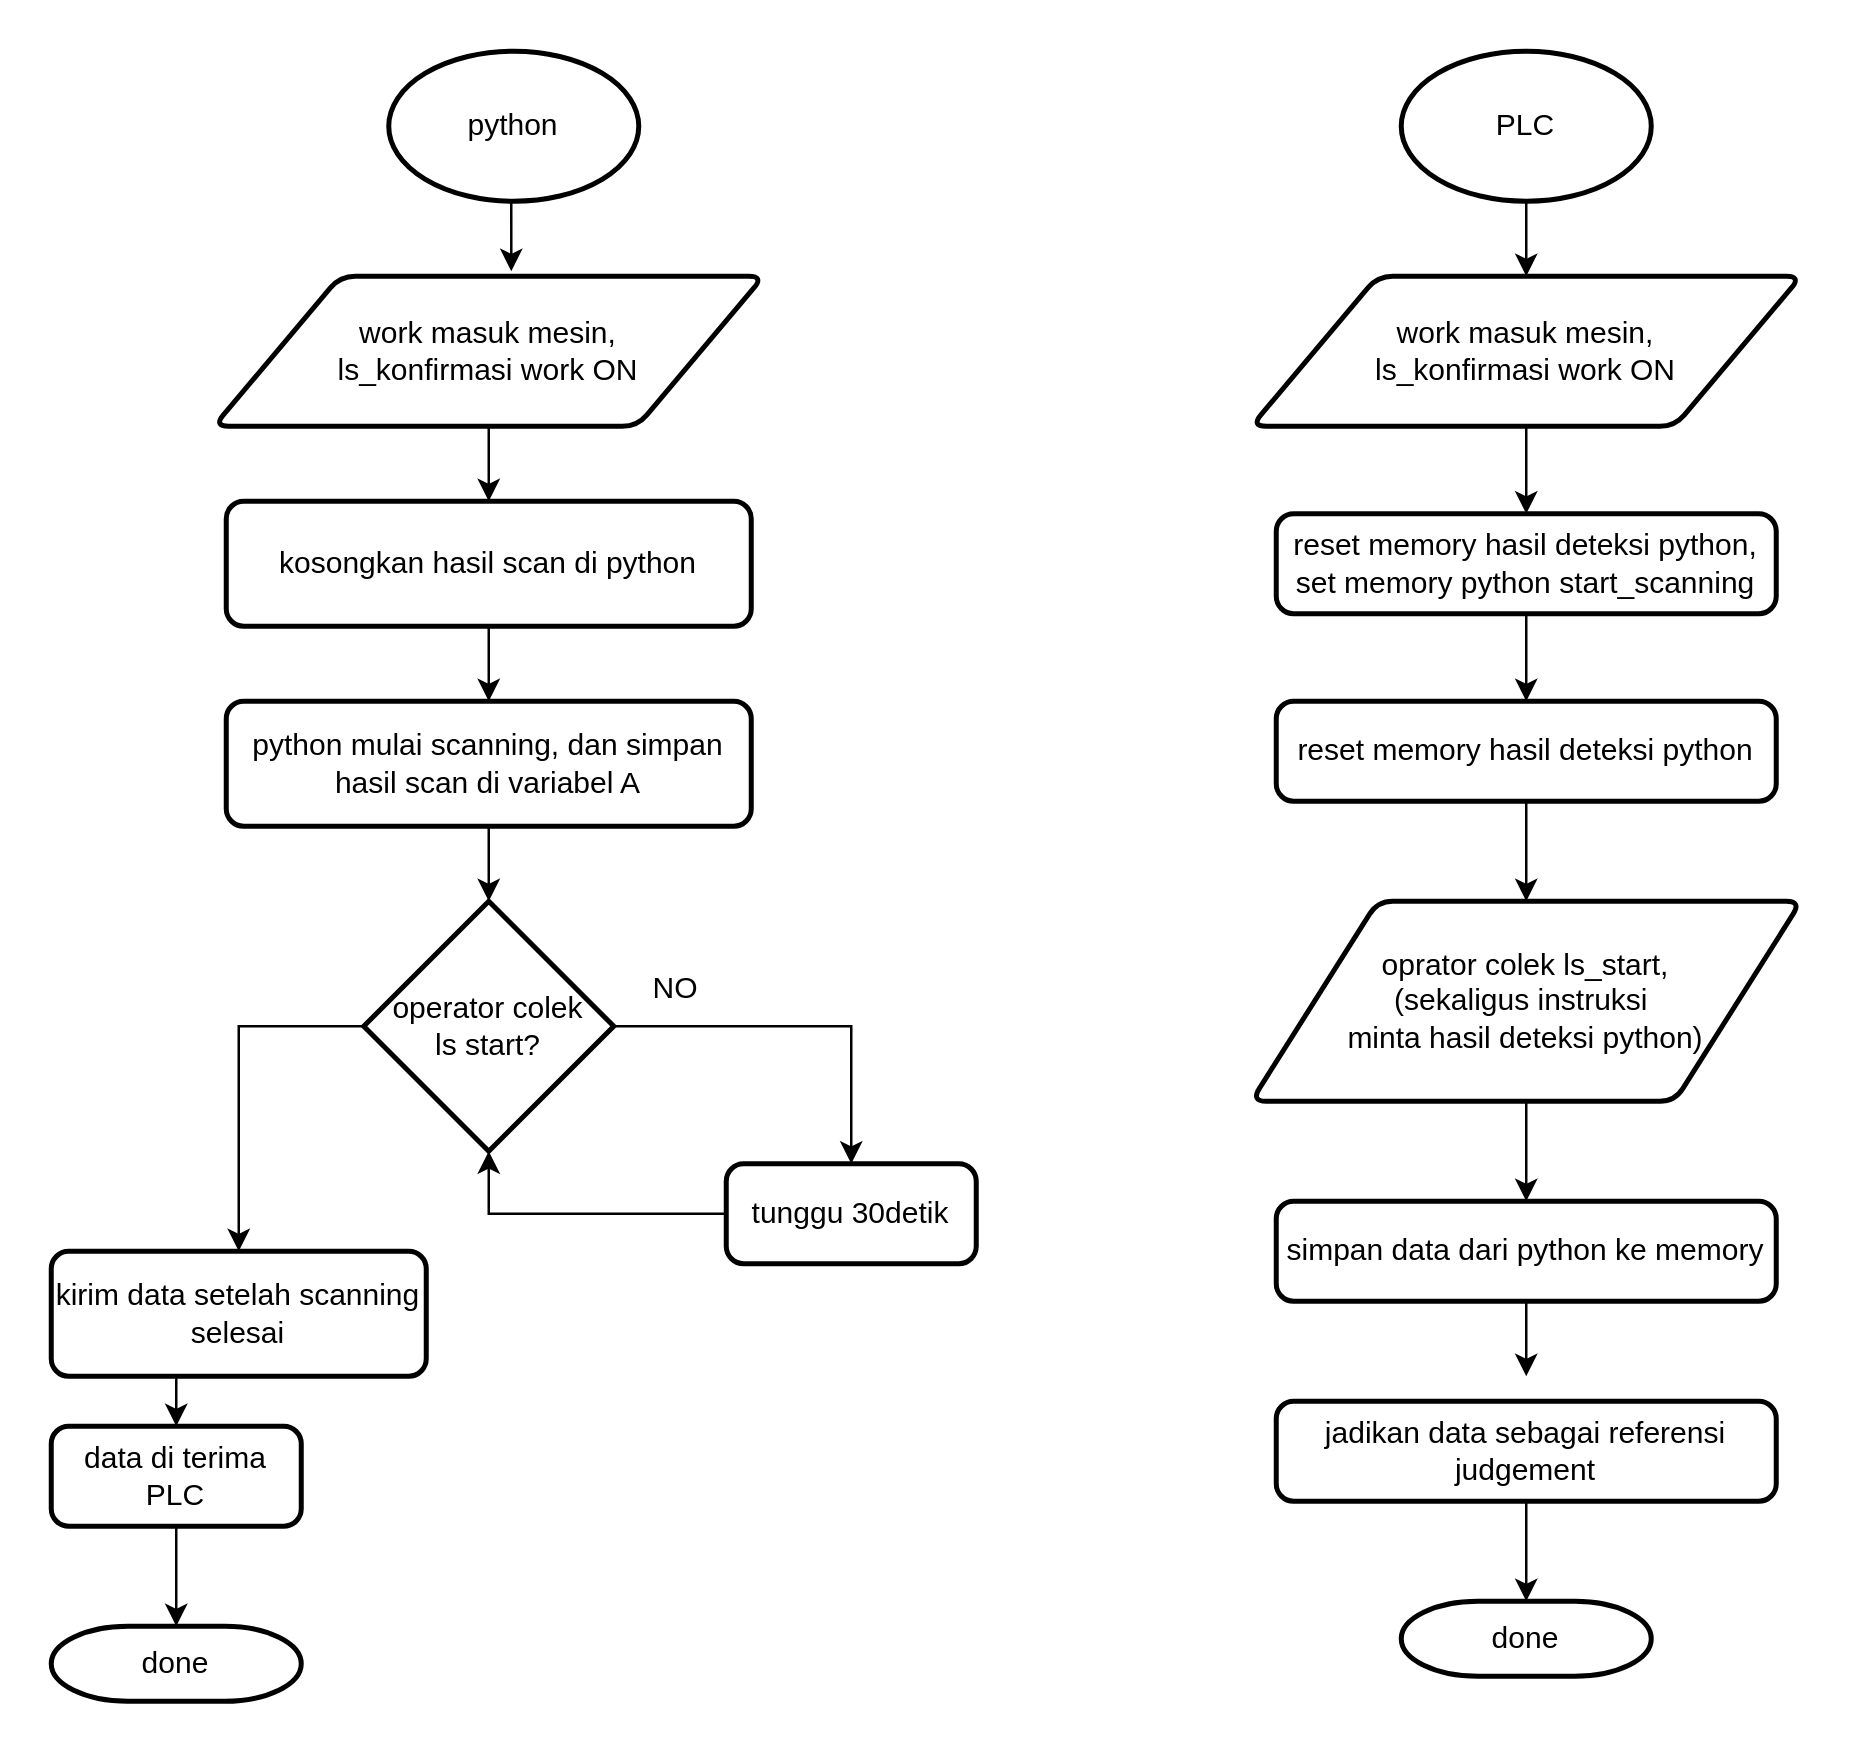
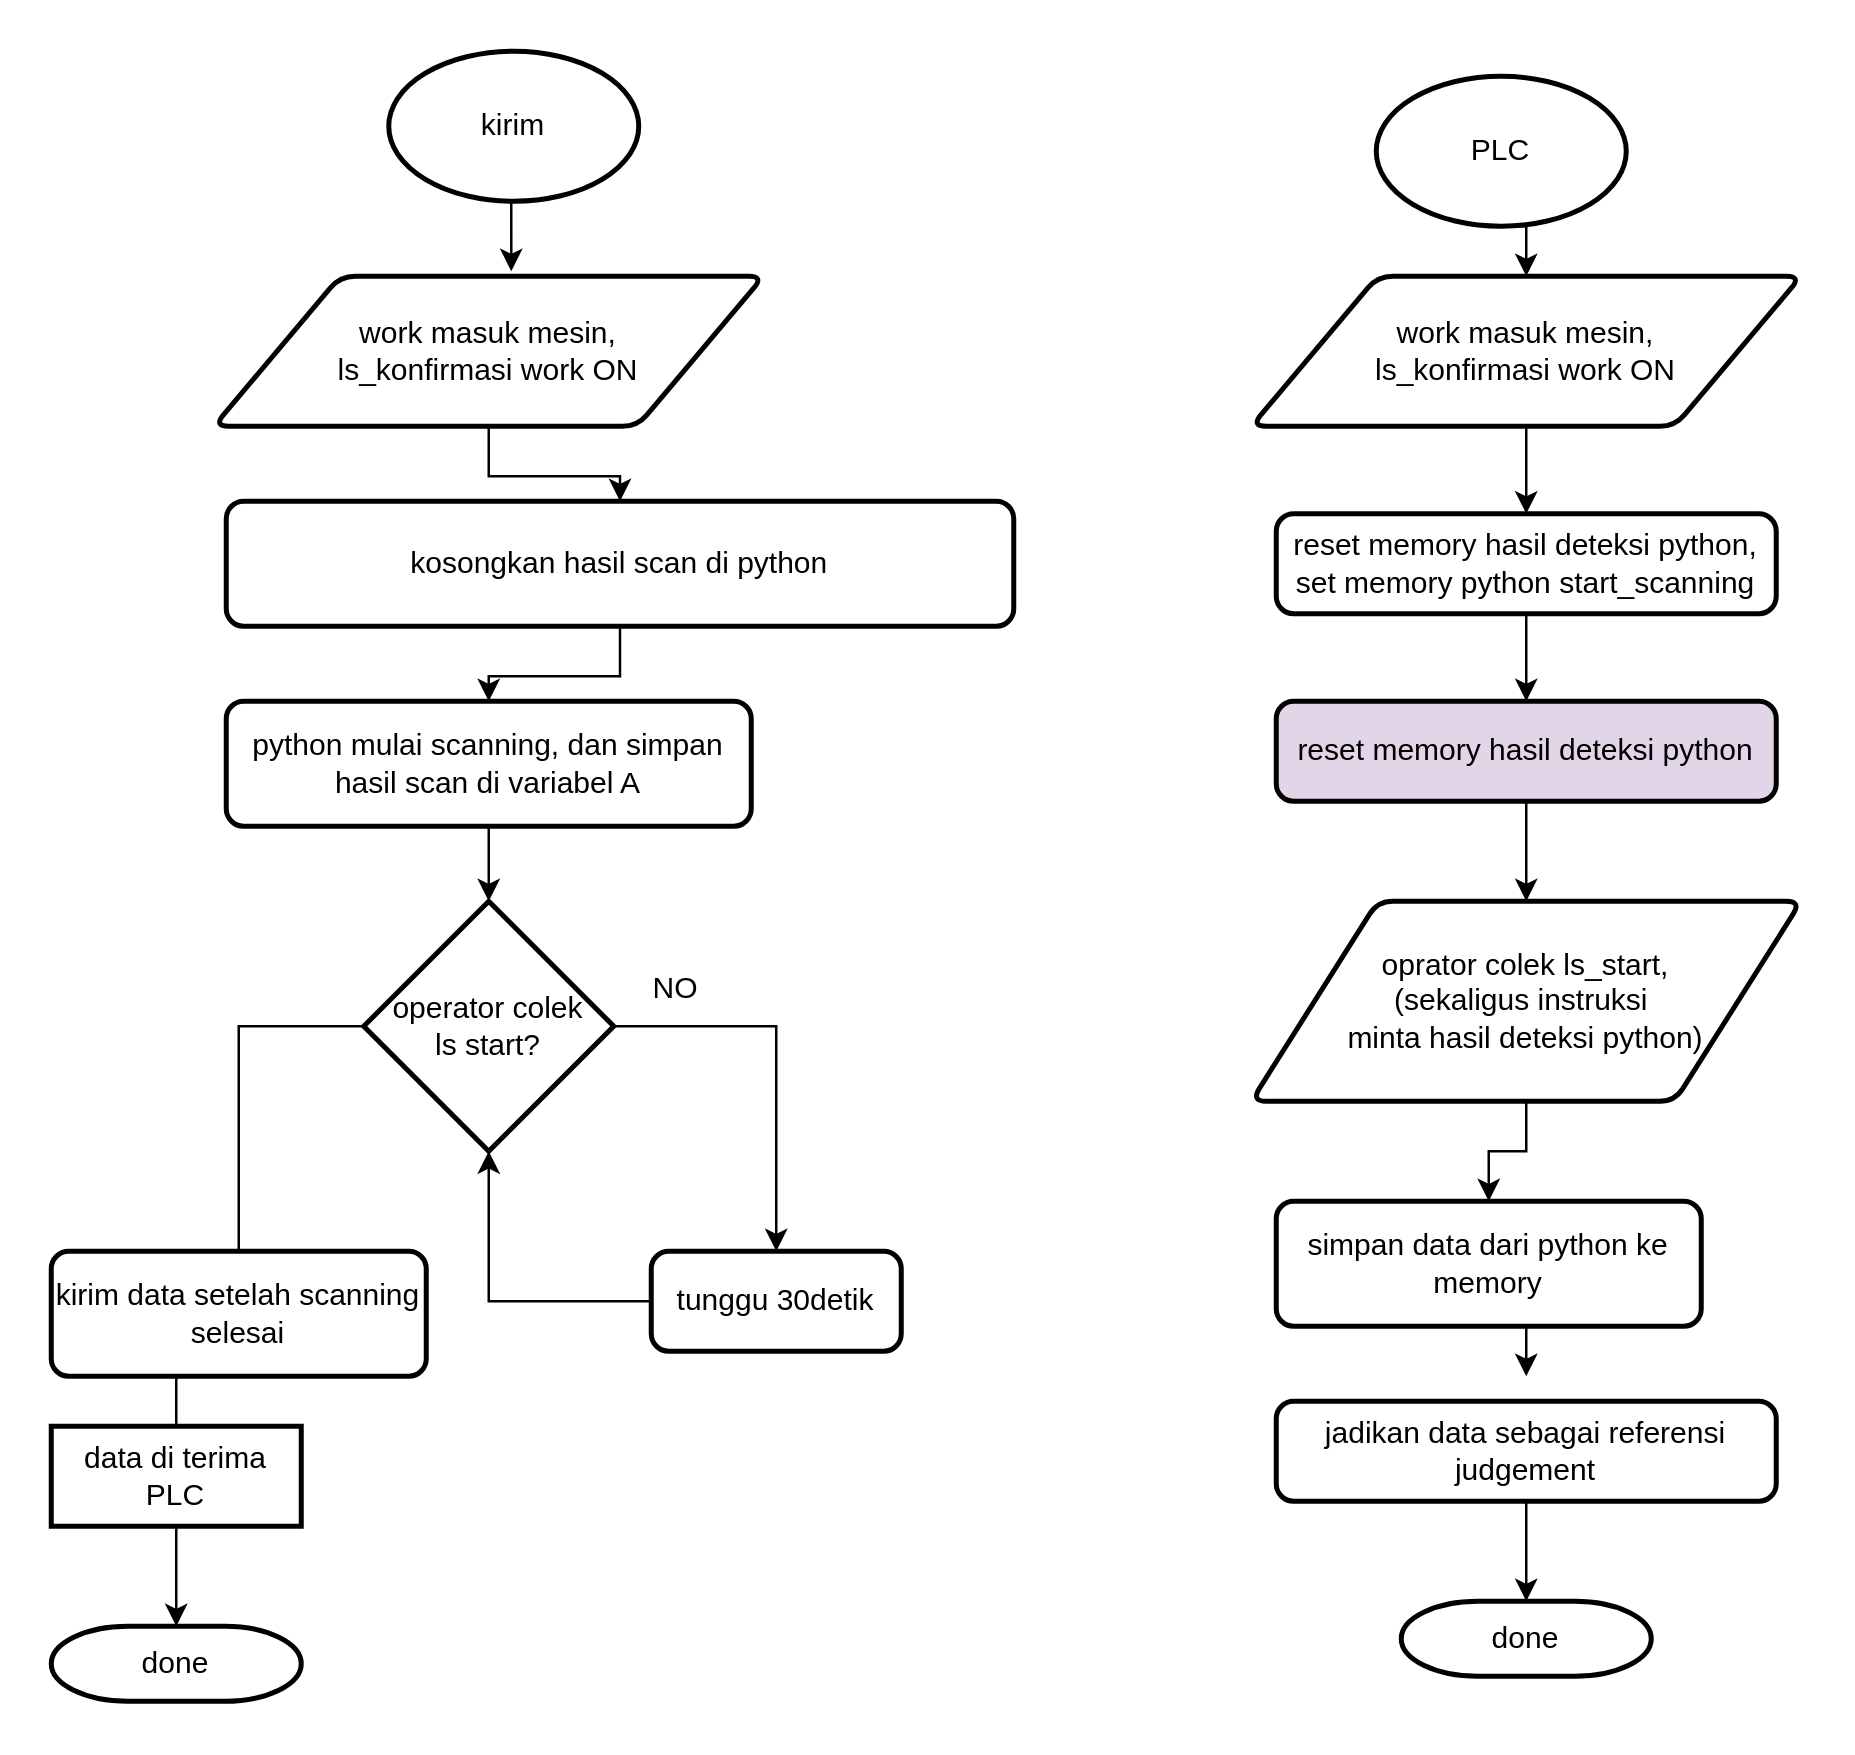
(514, 126) -> (514, 126)
(1526, 126) -> (1501, 151)
(489, 564) -> (620, 564)
(1526, 751) -> (1526, 751)
(851, 1214) -> (776, 1301)
(239, 1233) -> (239, 1240)
(1526, 1251) -> (1489, 1264)
(176, 1408) -> (176, 1415)
(176, 1476) -> (176, 1476)
